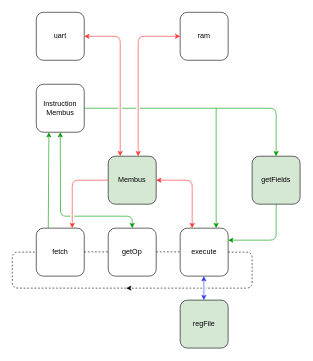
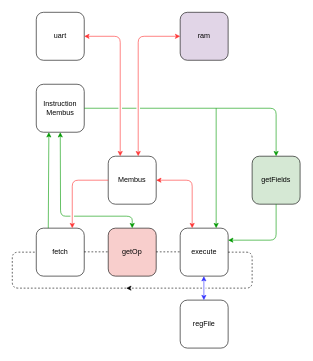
(204, 36) -> (204, 36)
(132, 180) -> (132, 180)
(132, 252) -> (132, 252)
(204, 324) -> (204, 324)
